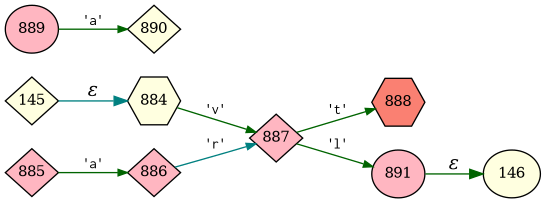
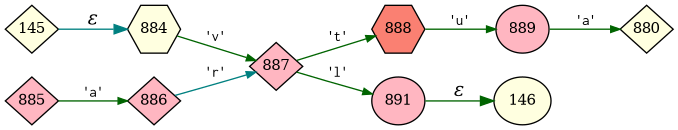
(154, 29) -> (647, 29)
none -> (456, 29)
